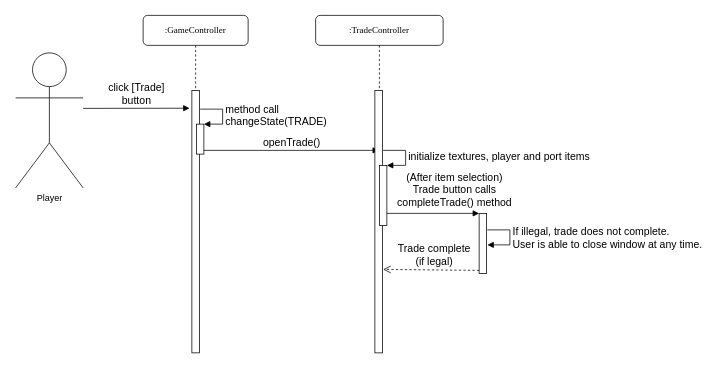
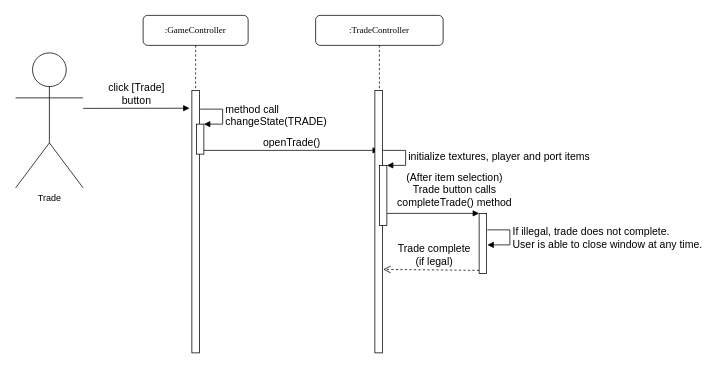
(50, 199) -> (50, 199)
